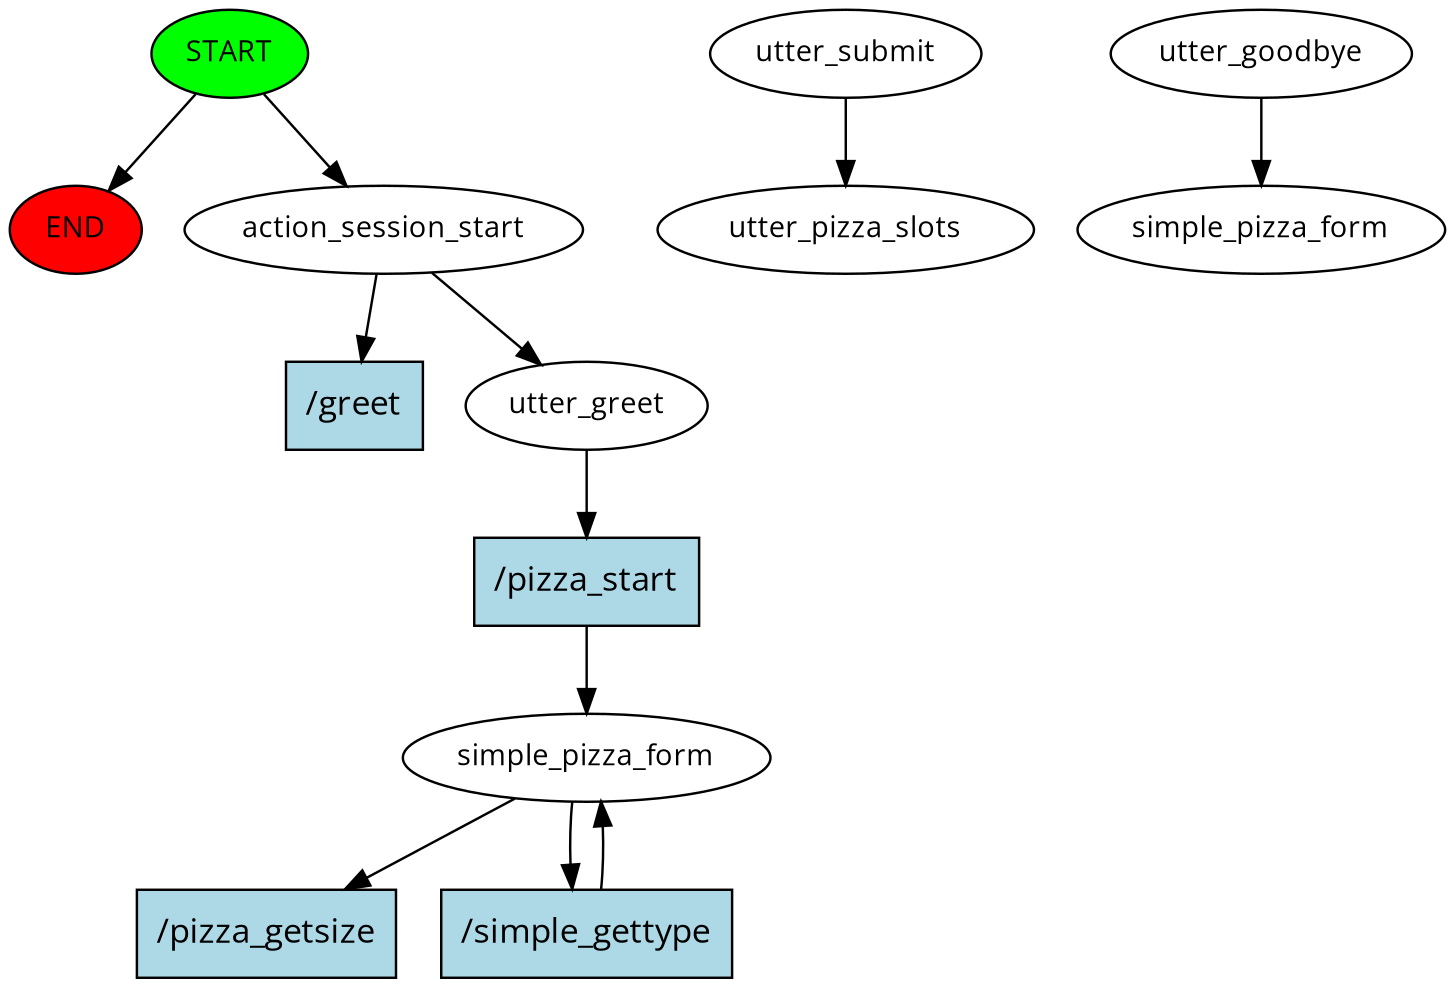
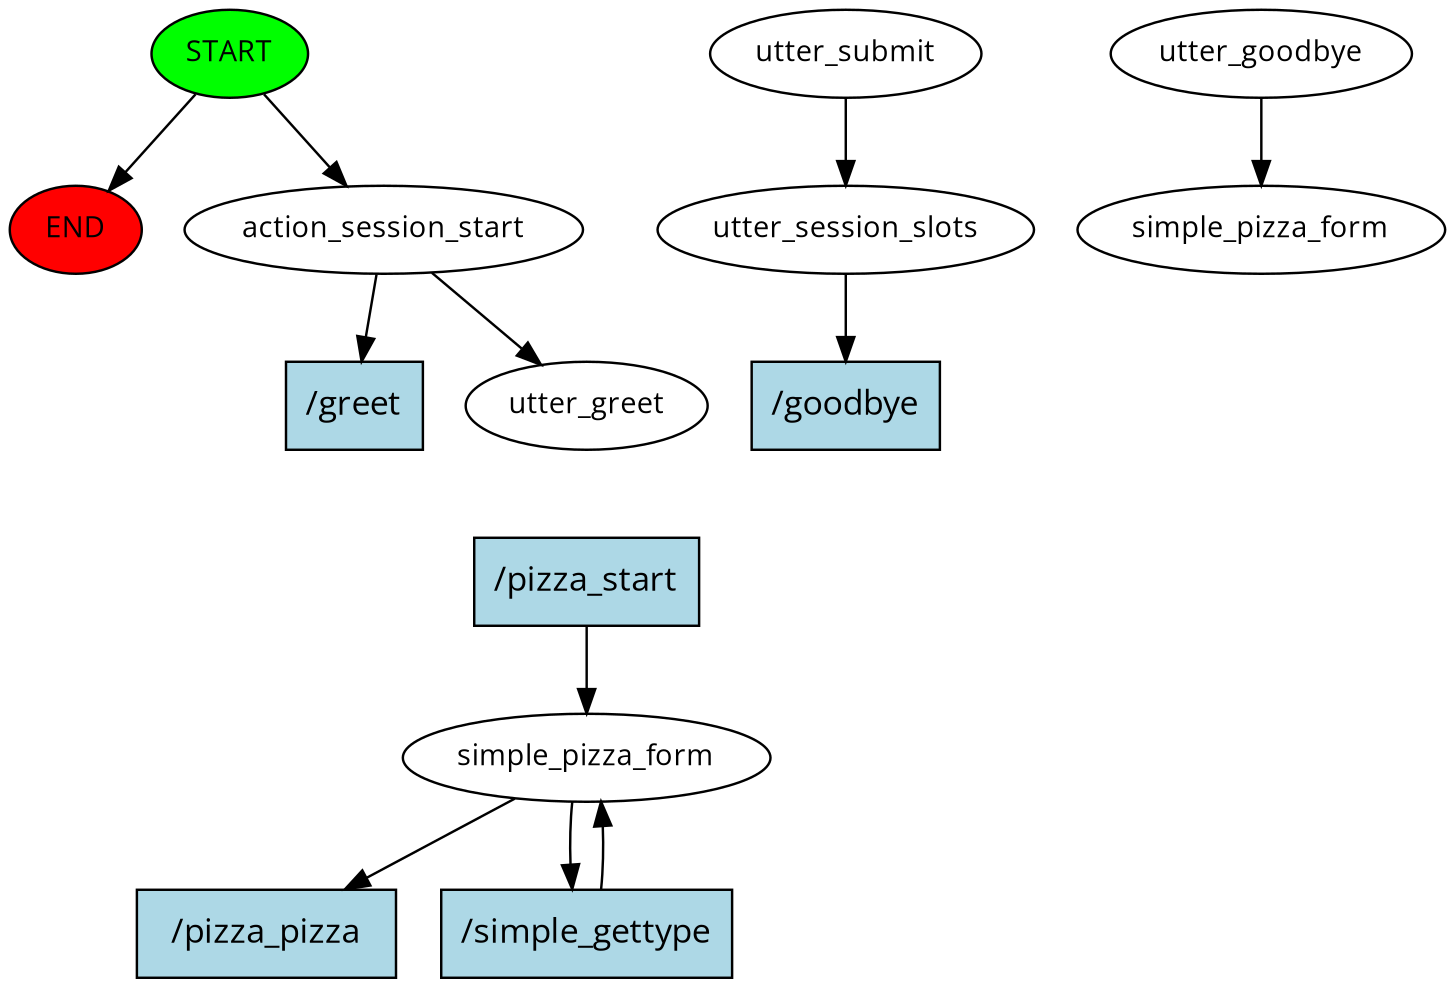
(846, 230) -> (846, 230)
none -> (846, 406)
(587, 482) -> none
(266, 934) -> (266, 934)
